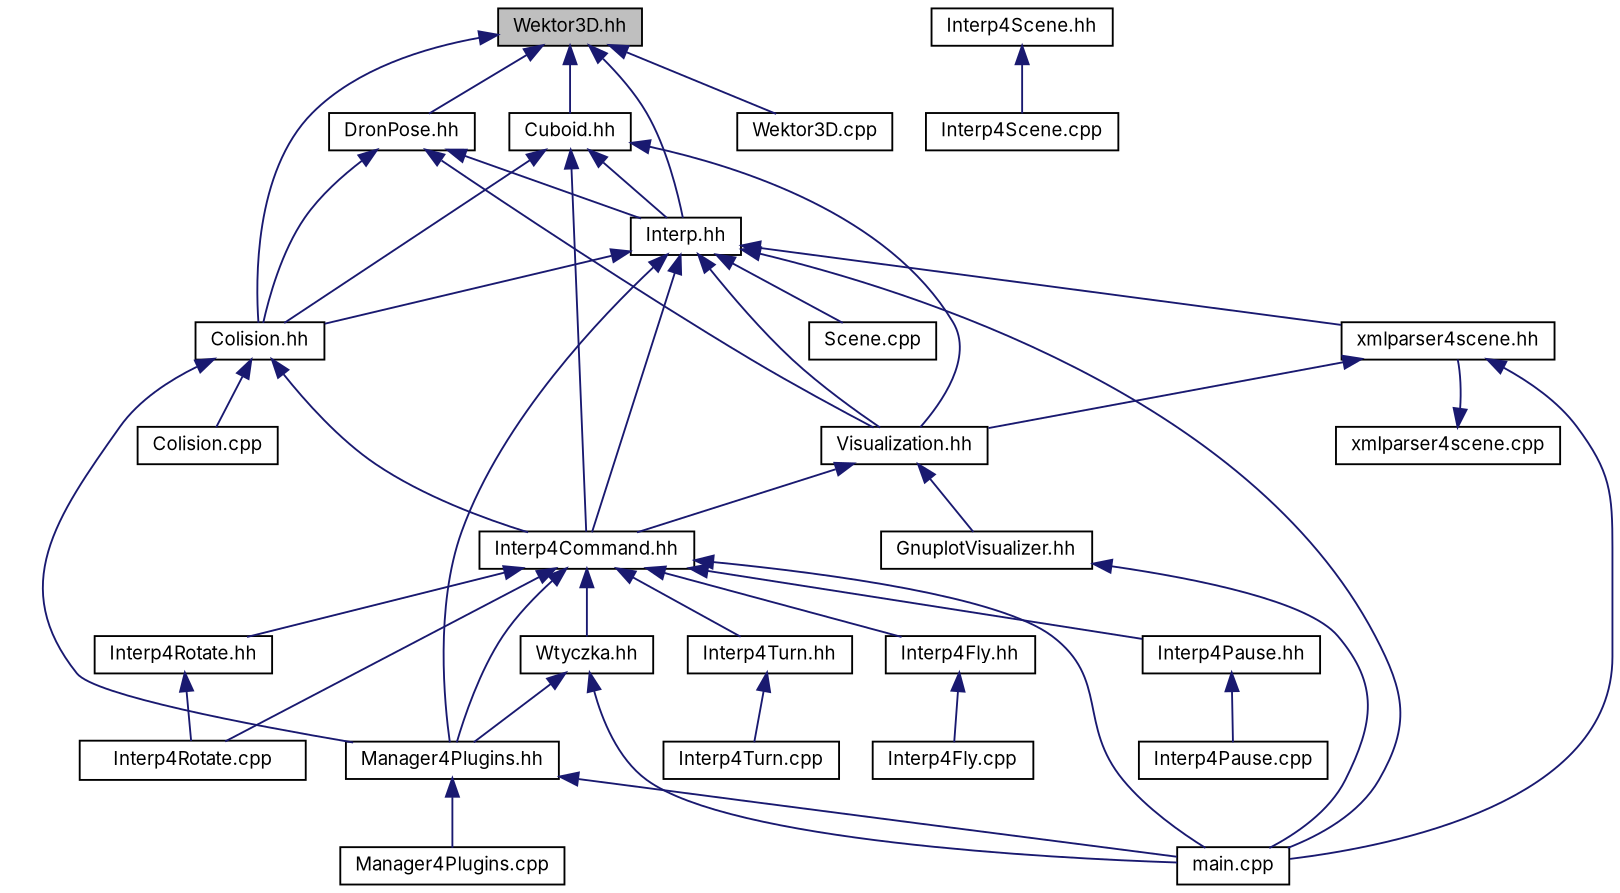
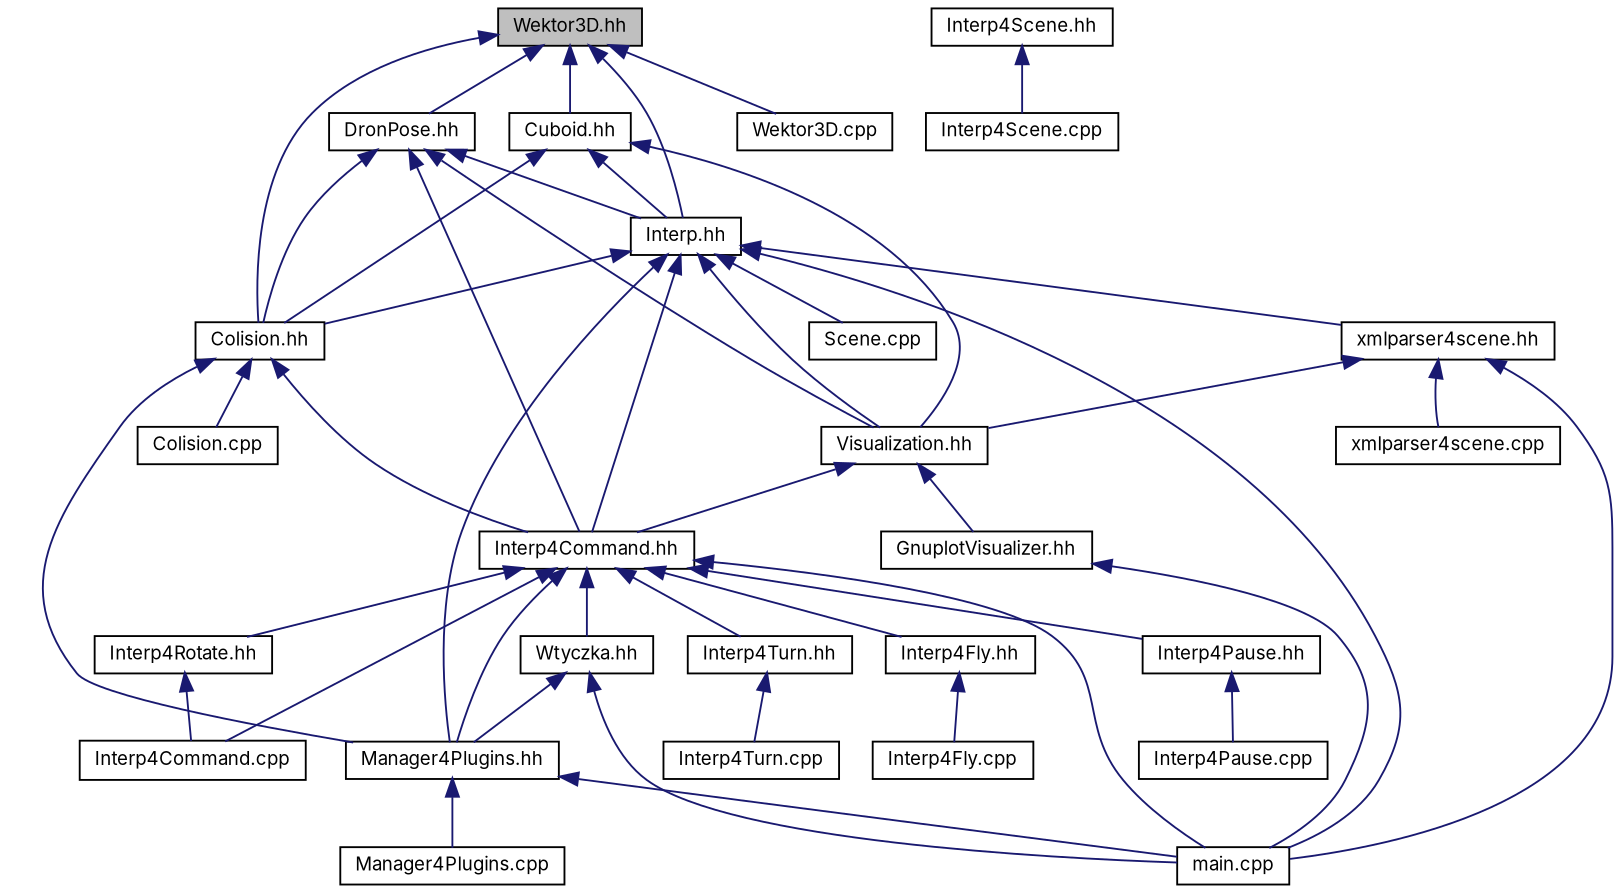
(580, 368) -> (498, 349)
(1460, 384) -> (1436, 403)
(193, 760) -> (193, 760)
